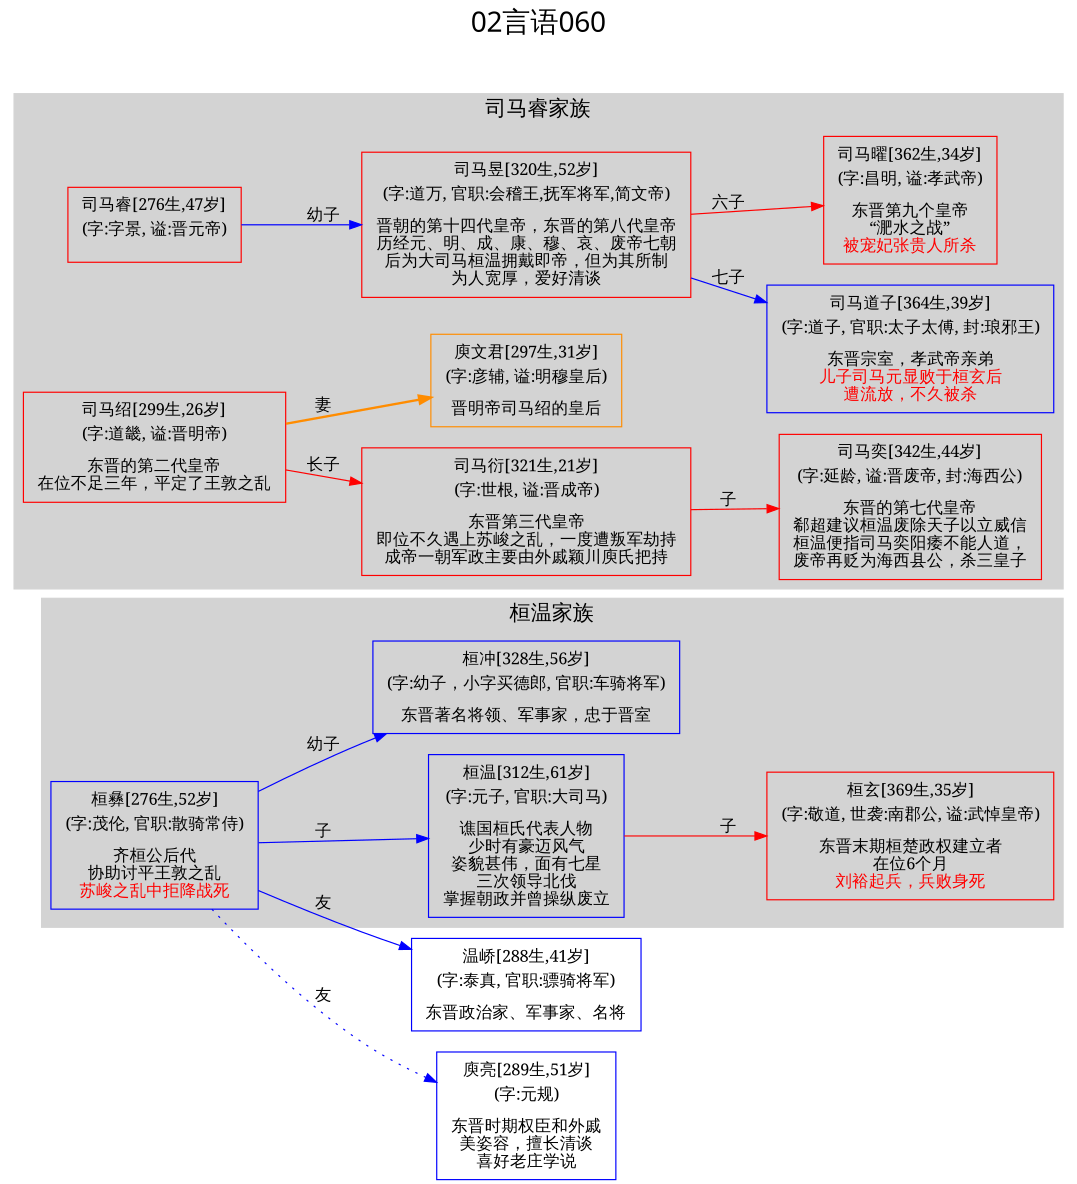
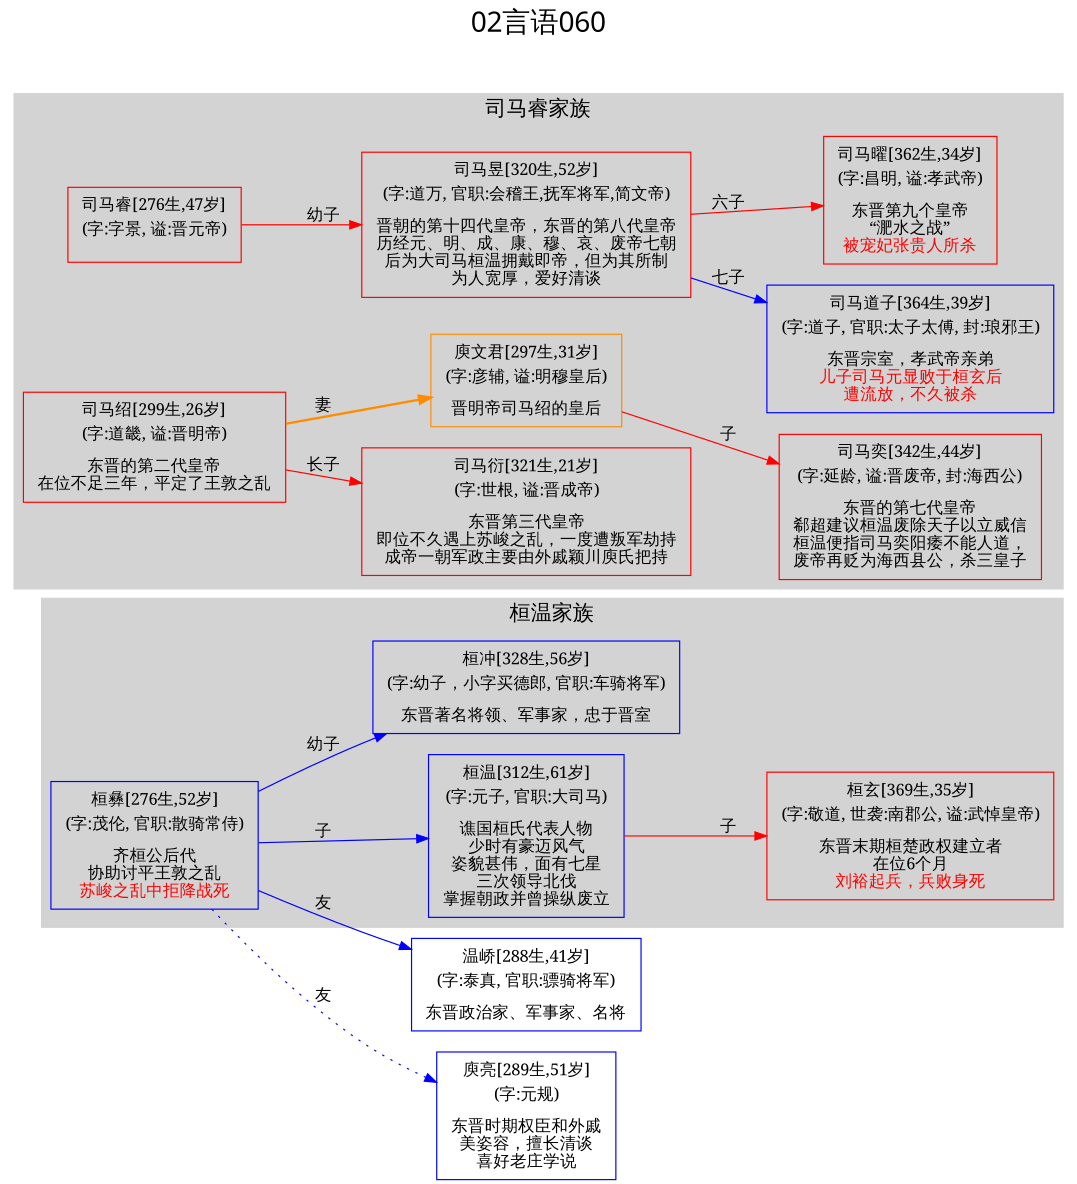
(295, 225) -> (295, 225)
(729, 509) -> (695, 436)
